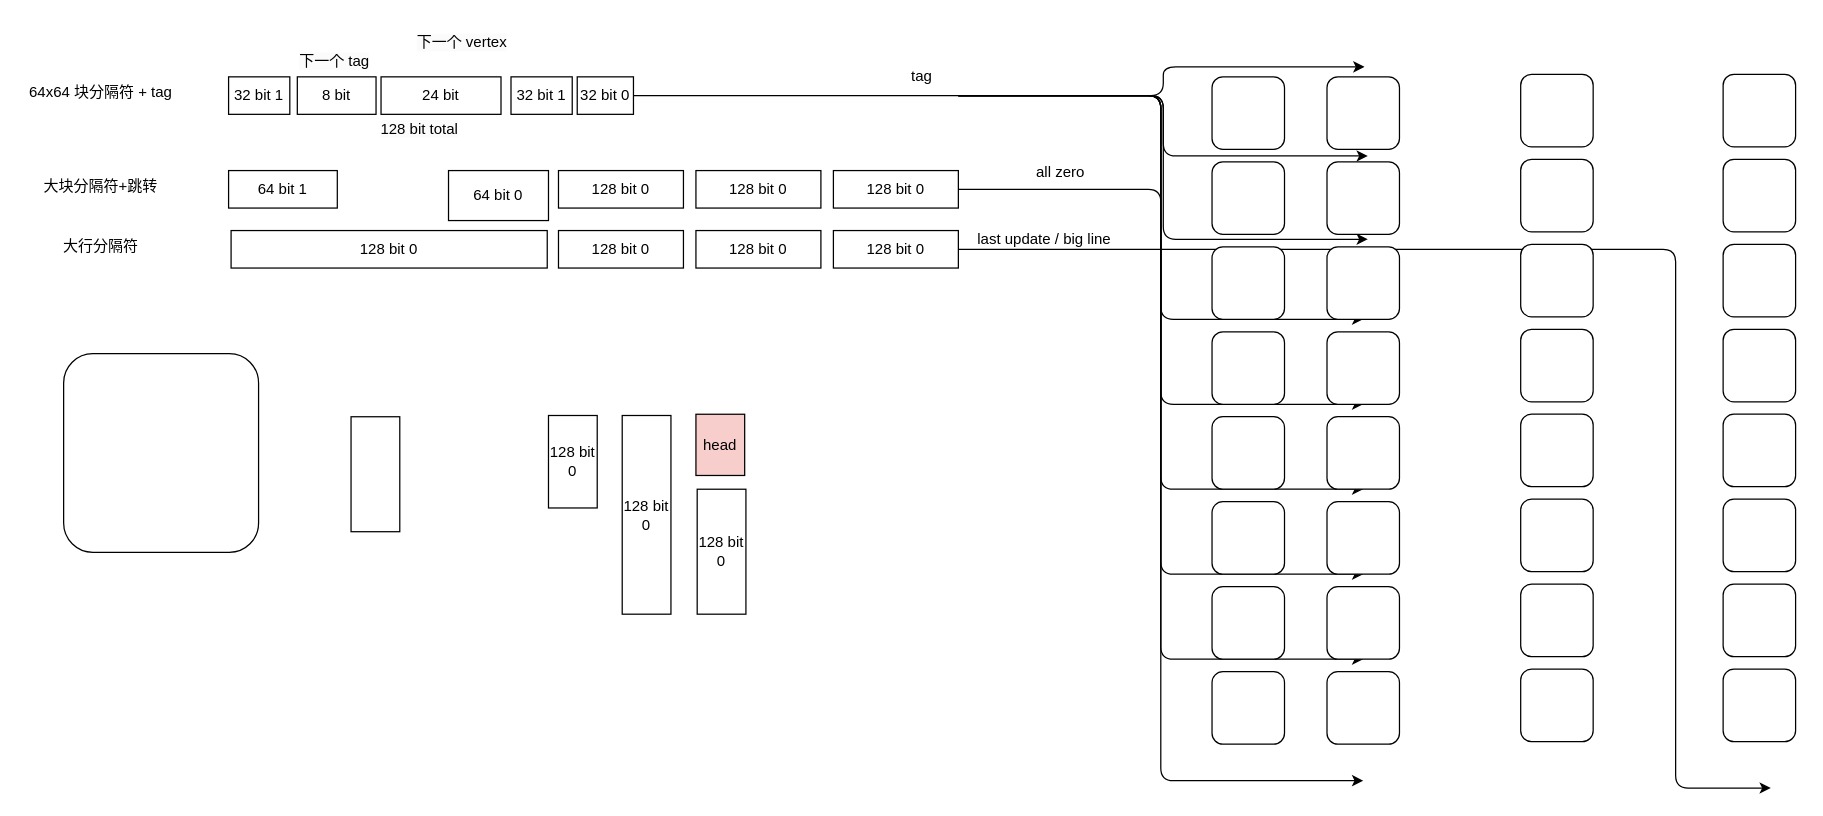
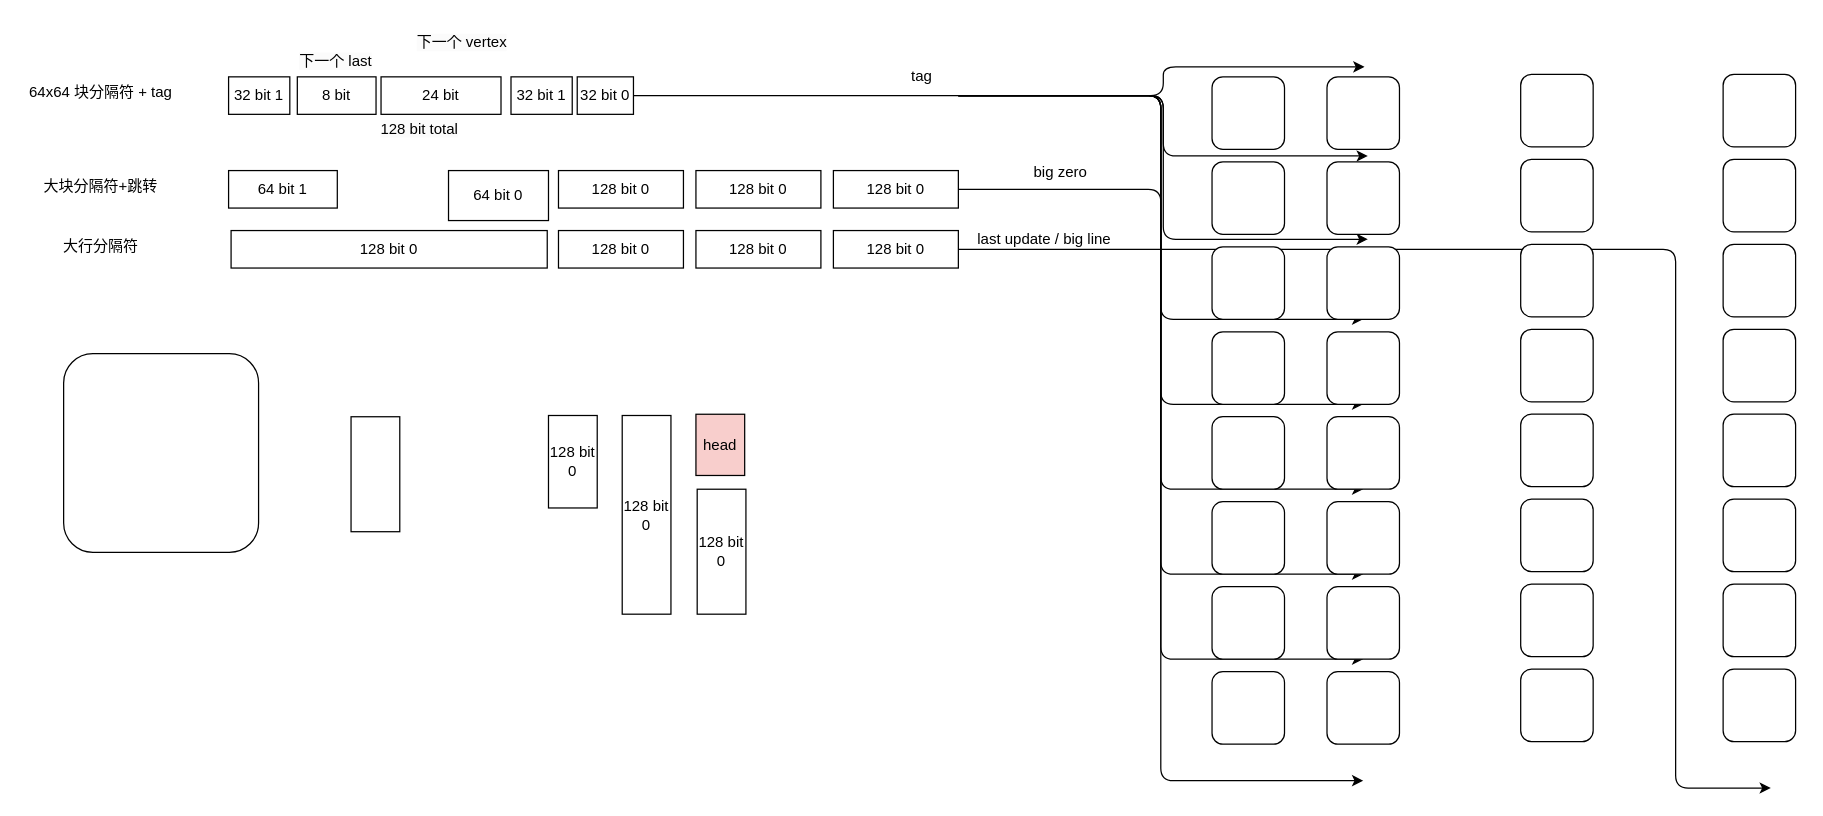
(337, 62) -> (339, 71)
(1061, 173) -> (1061, 173)
